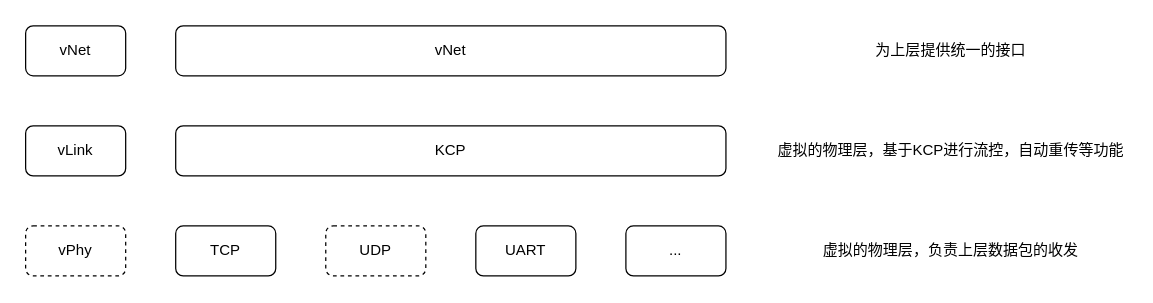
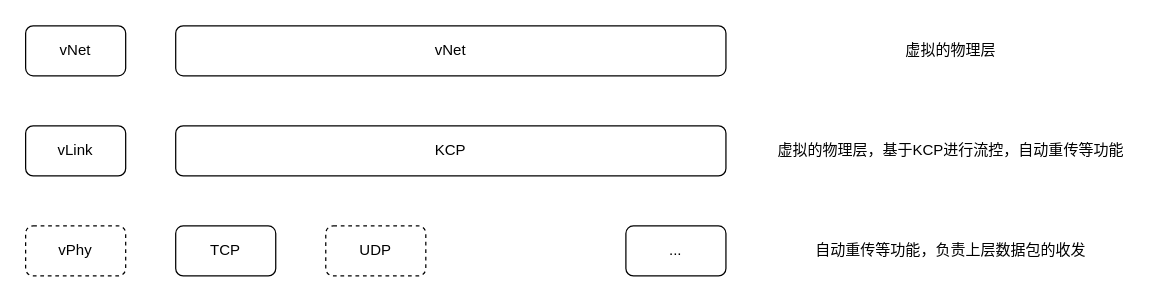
(951, 51) -> (951, 51)
(526, 251) -> none
(951, 251) -> (951, 251)
